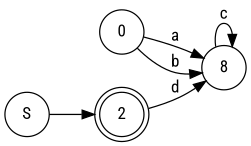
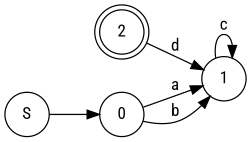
(224, 68) -> (224, 79)
(66, 114) -> (68, 114)
